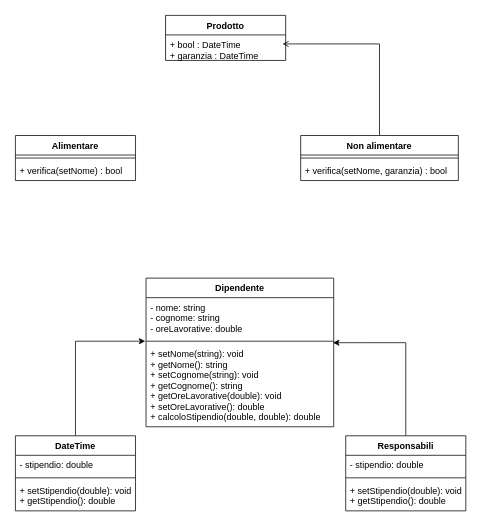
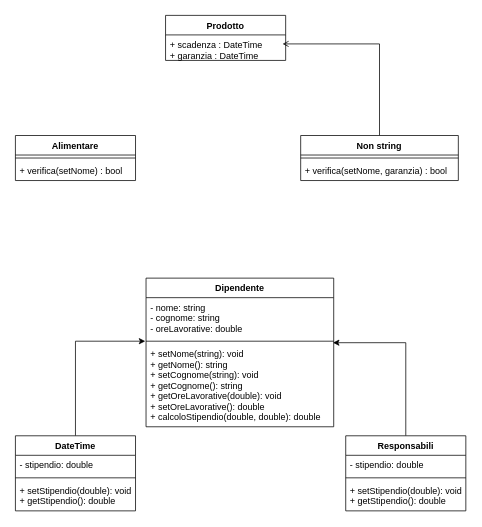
(205, 45) -> (217, 45)
(379, 146) -> (379, 146)
